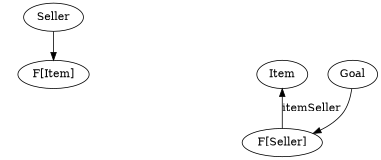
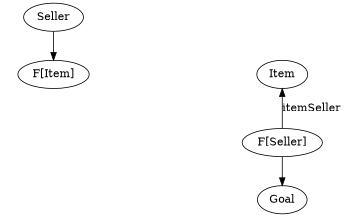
(342, 114) -> (282, 167)
